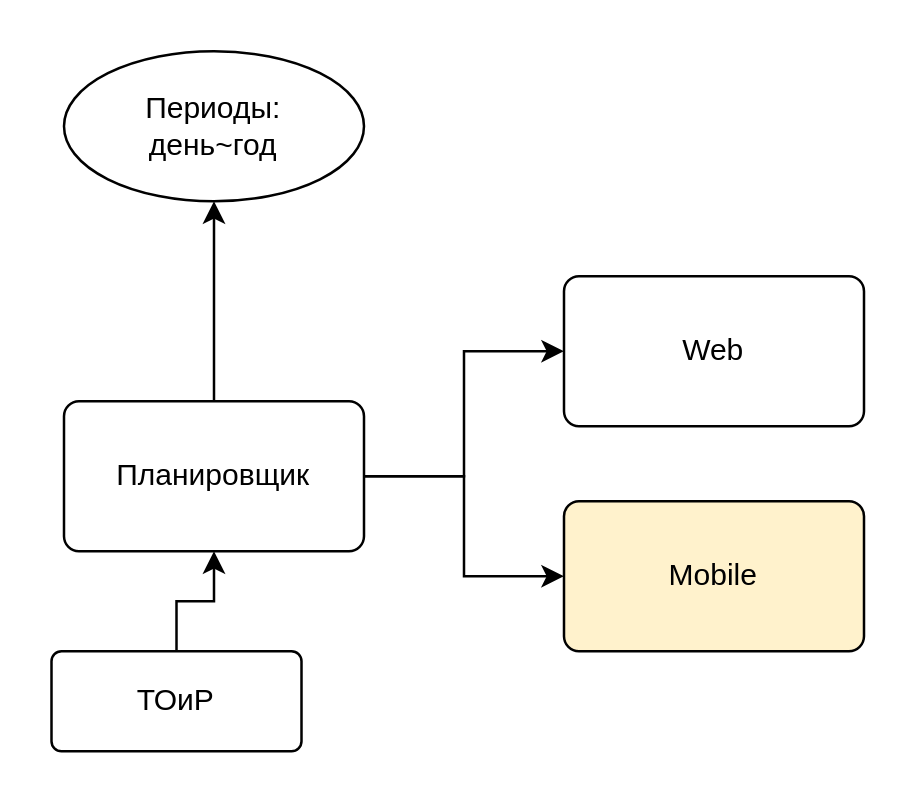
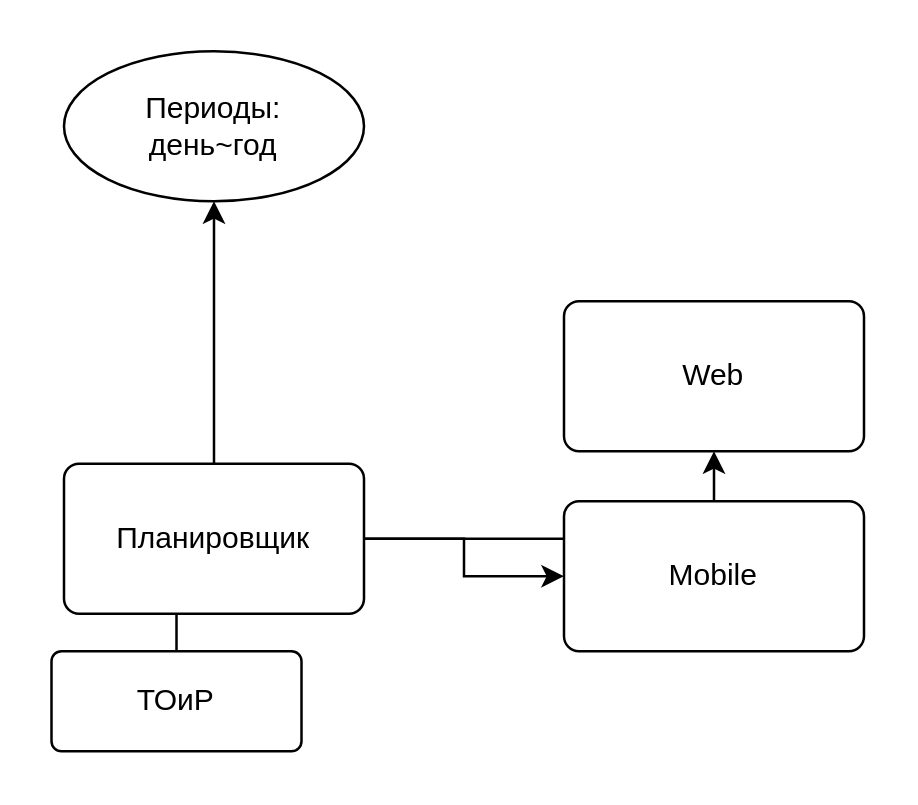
(714, 351) -> (714, 376)
(214, 476) -> (214, 539)
(714, 576) -> (714, 576)
